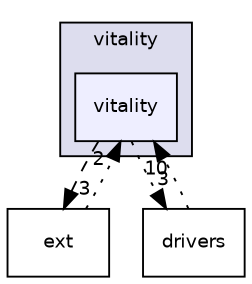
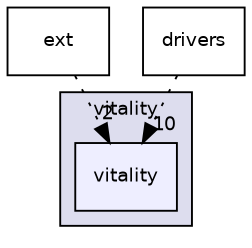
(144, 168) -> none
(83, 169) -> none
